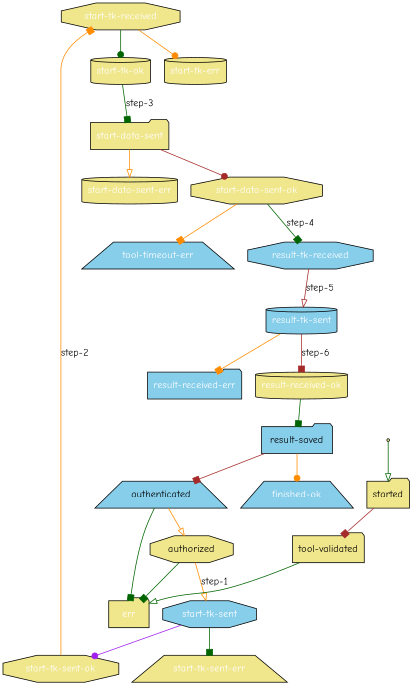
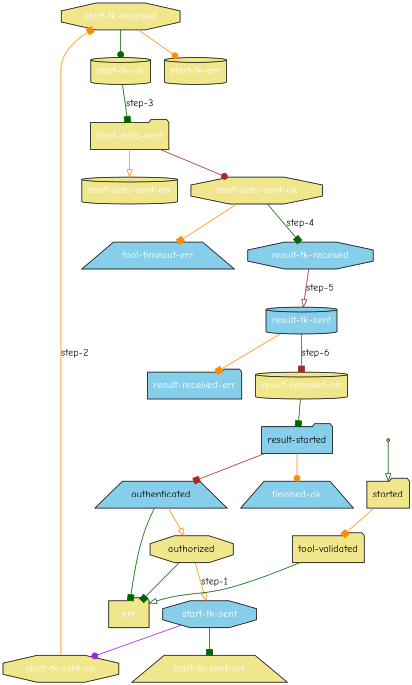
(297, 440) -> (297, 440)
(361, 519) -> (361, 519)
